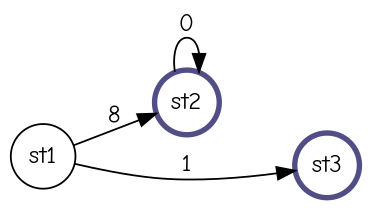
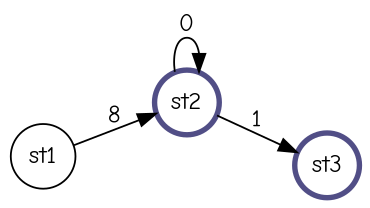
(175, 179) -> (249, 130)
